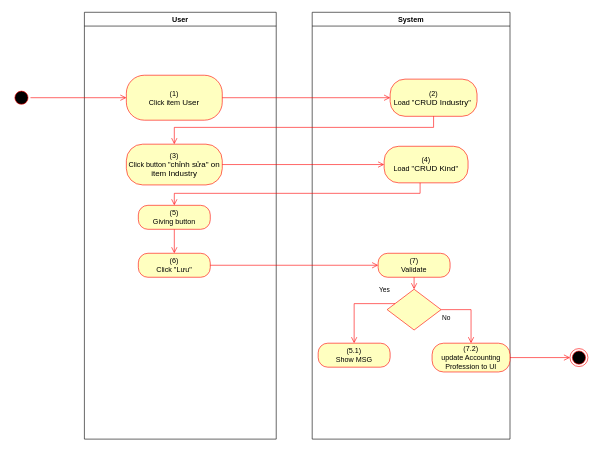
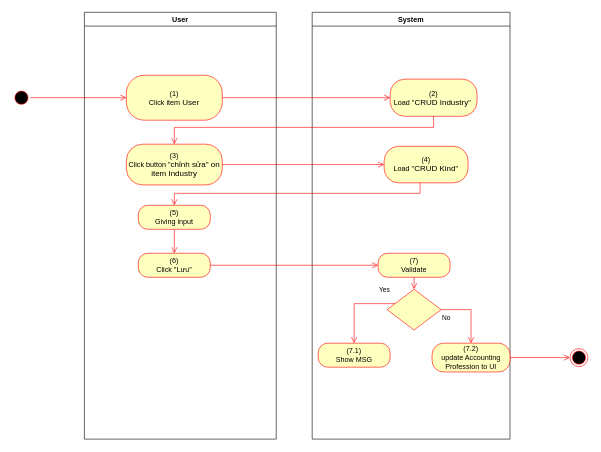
(174, 218) -> (174, 218)
(354, 356) -> (354, 356)
